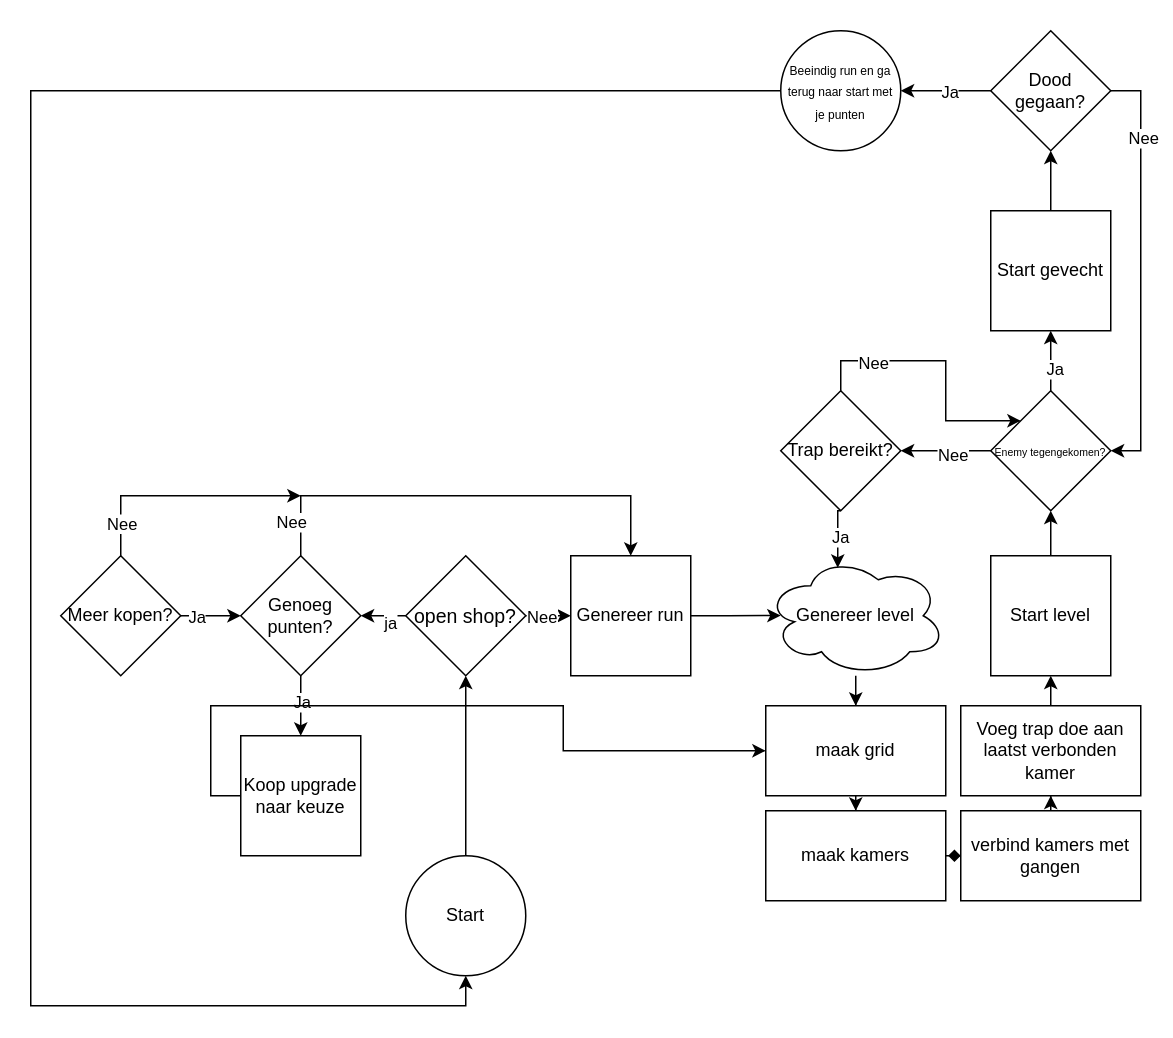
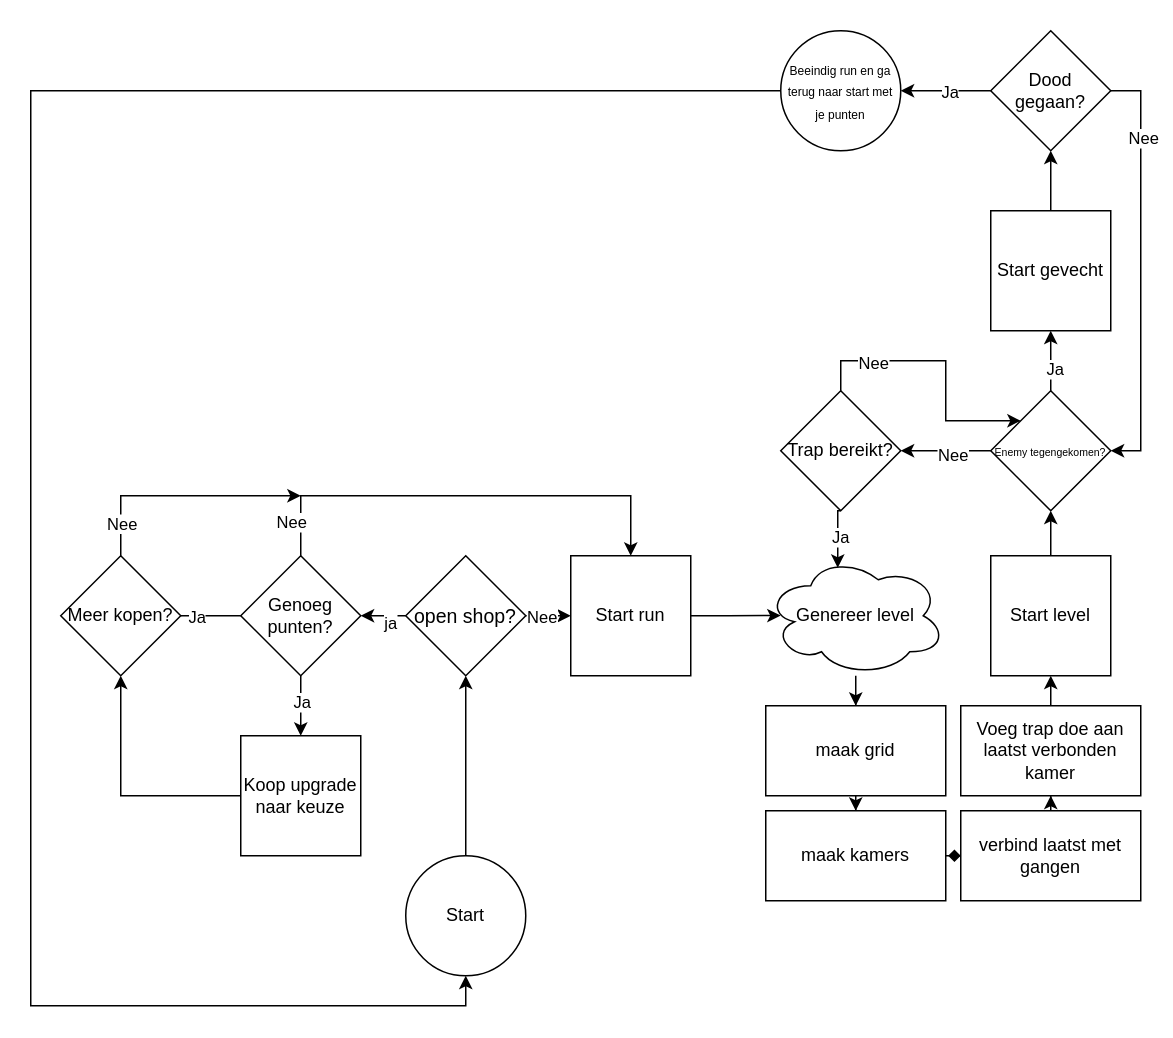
(229, 616) -> (233, 616)
(631, 616) -> (631, 616)
(459, 706) -> (121, 787)
(1051, 856) -> (1051, 856)
